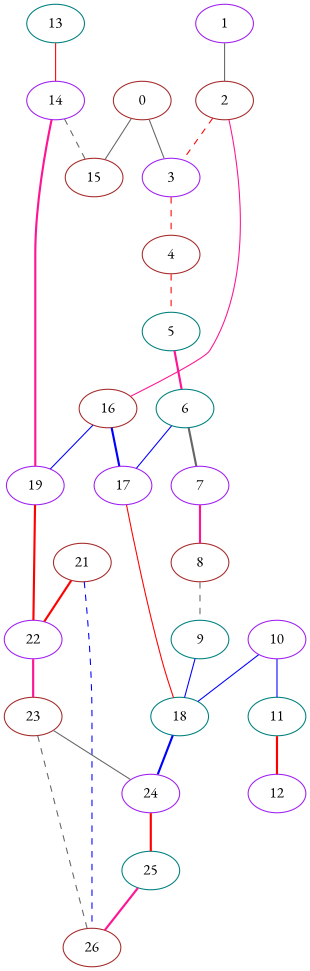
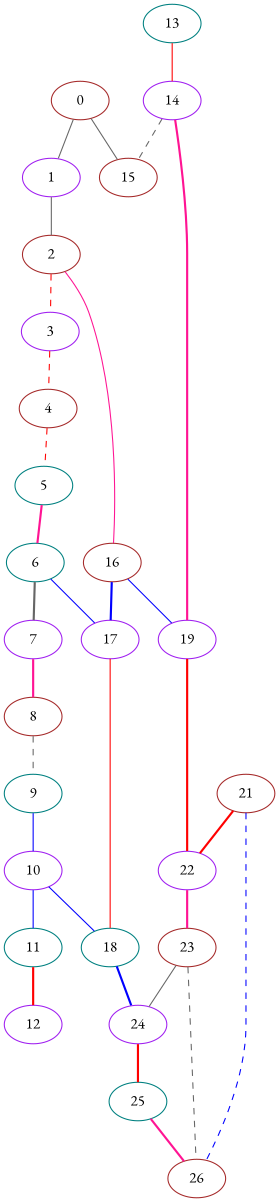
(157, 139) -> (66, 139)
(190, 678) -> (33, 832)
